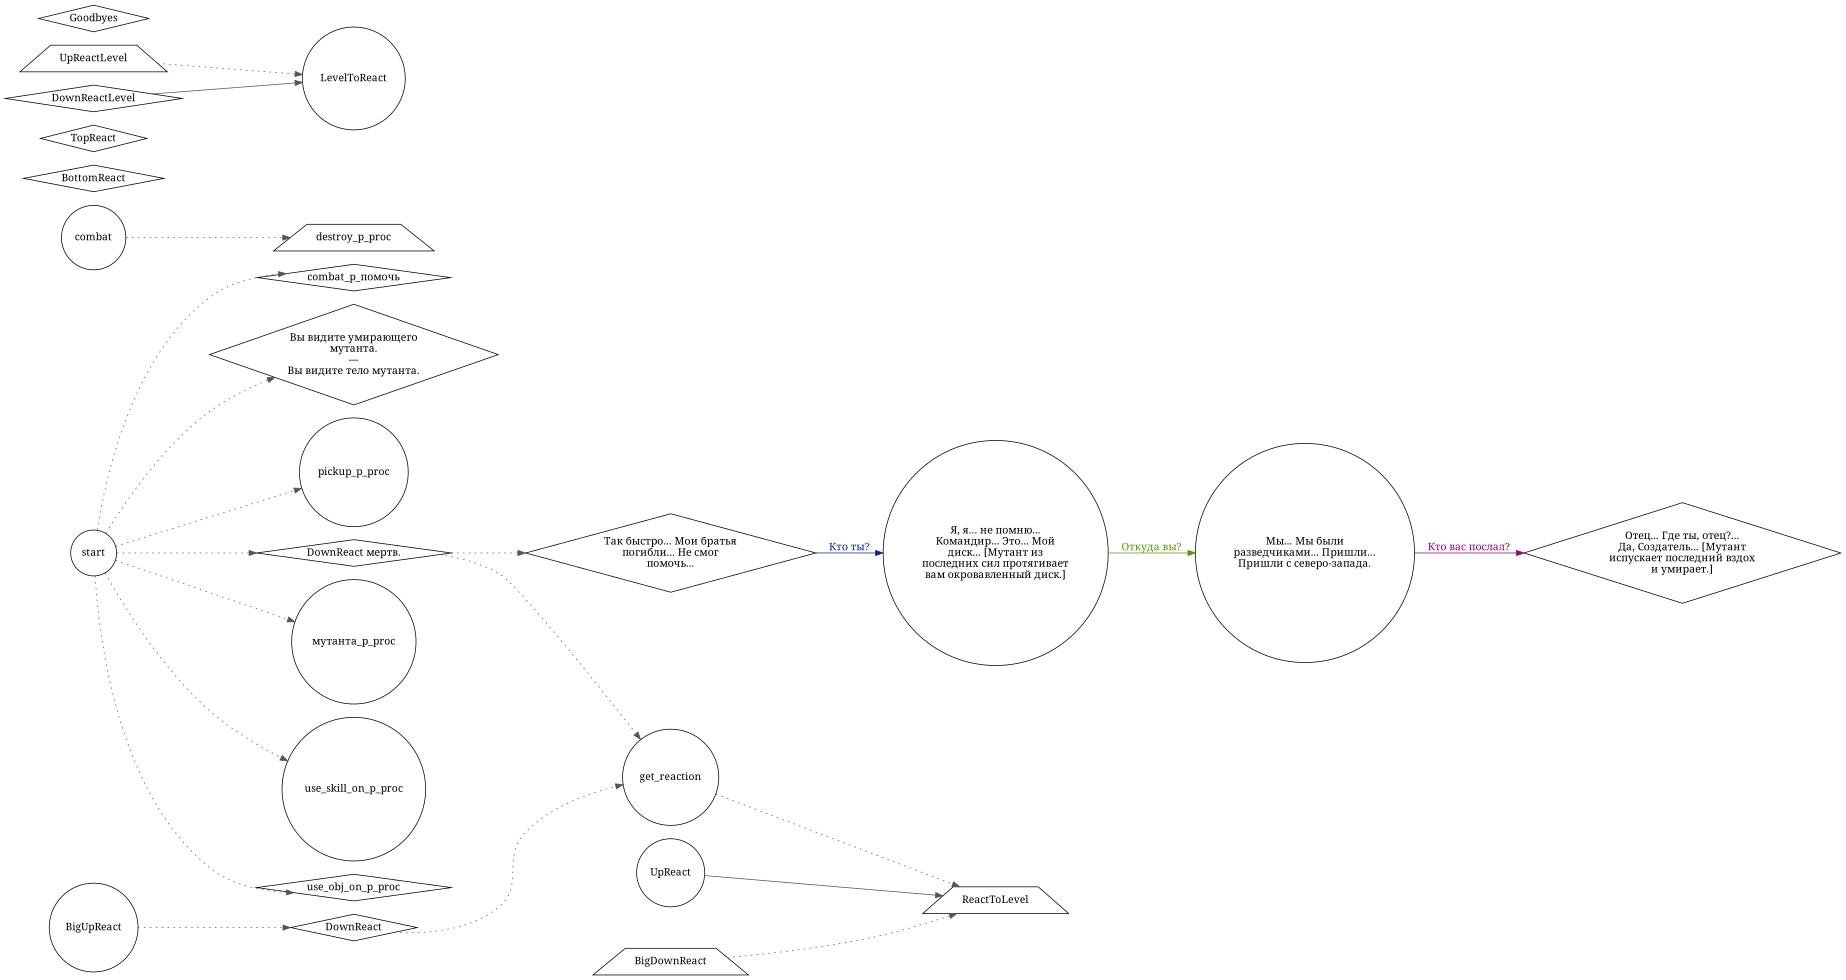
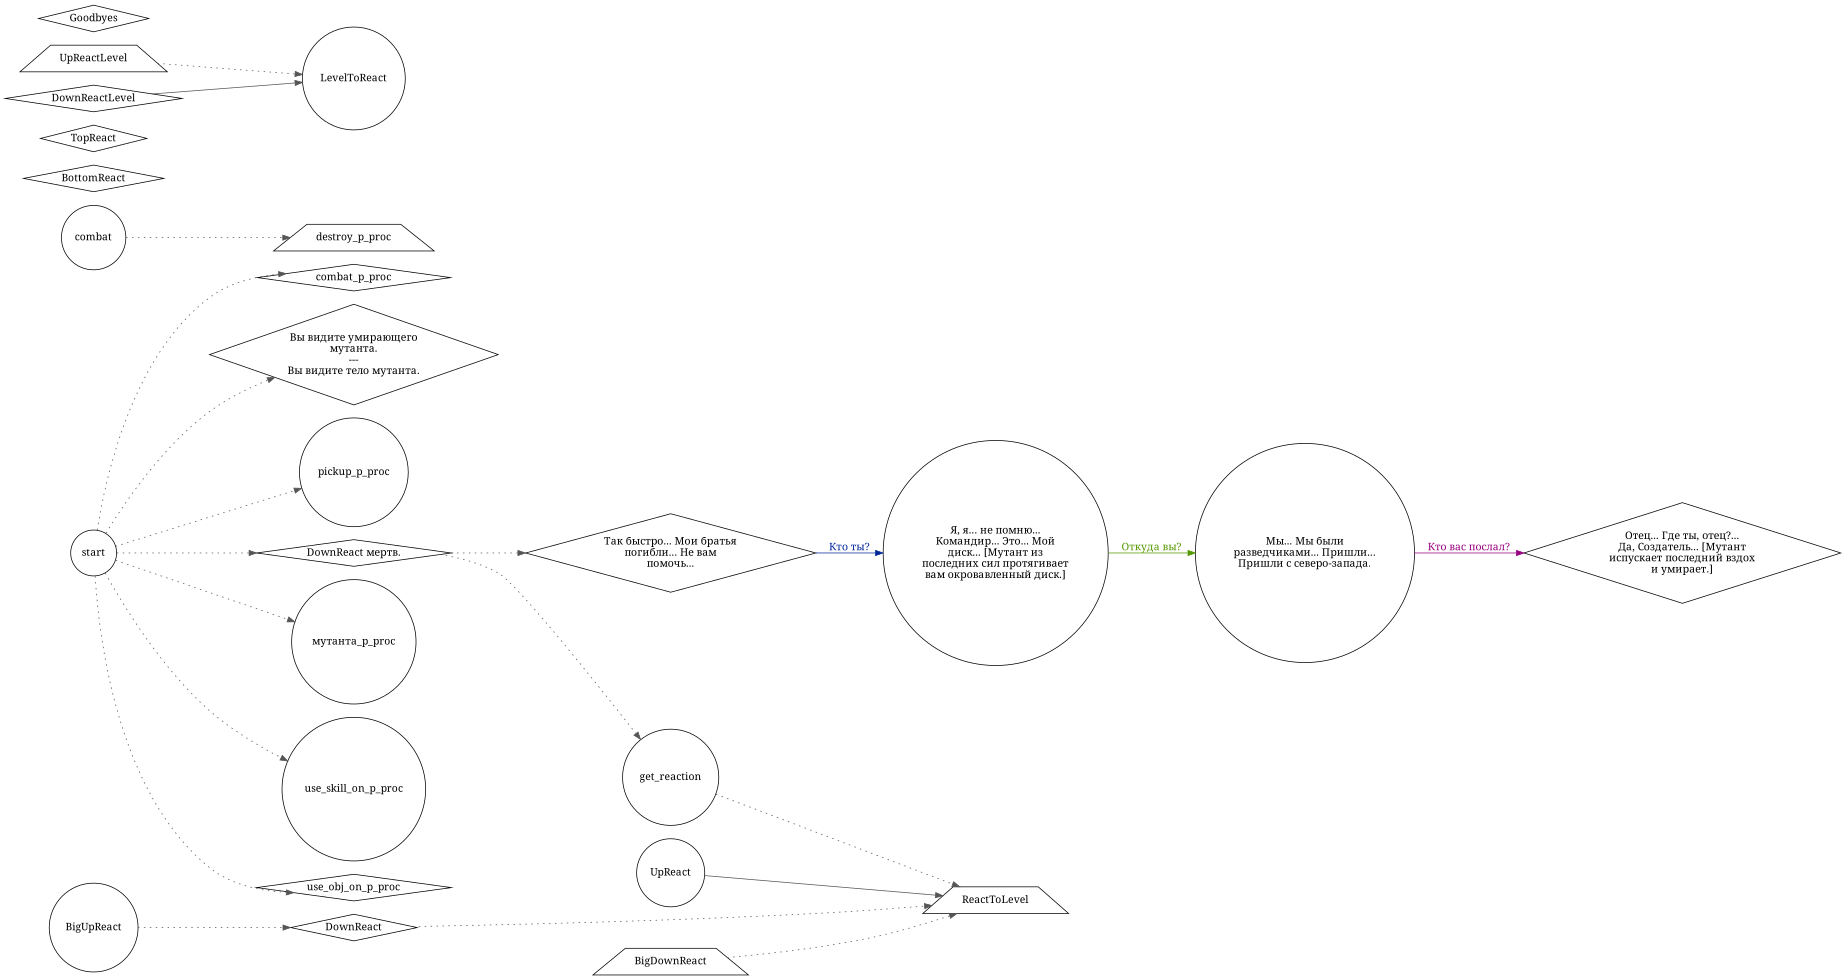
(354, 278) -> (354, 278)
(671, 553) -> (671, 553)
(513, 874) -> (669, 920)
